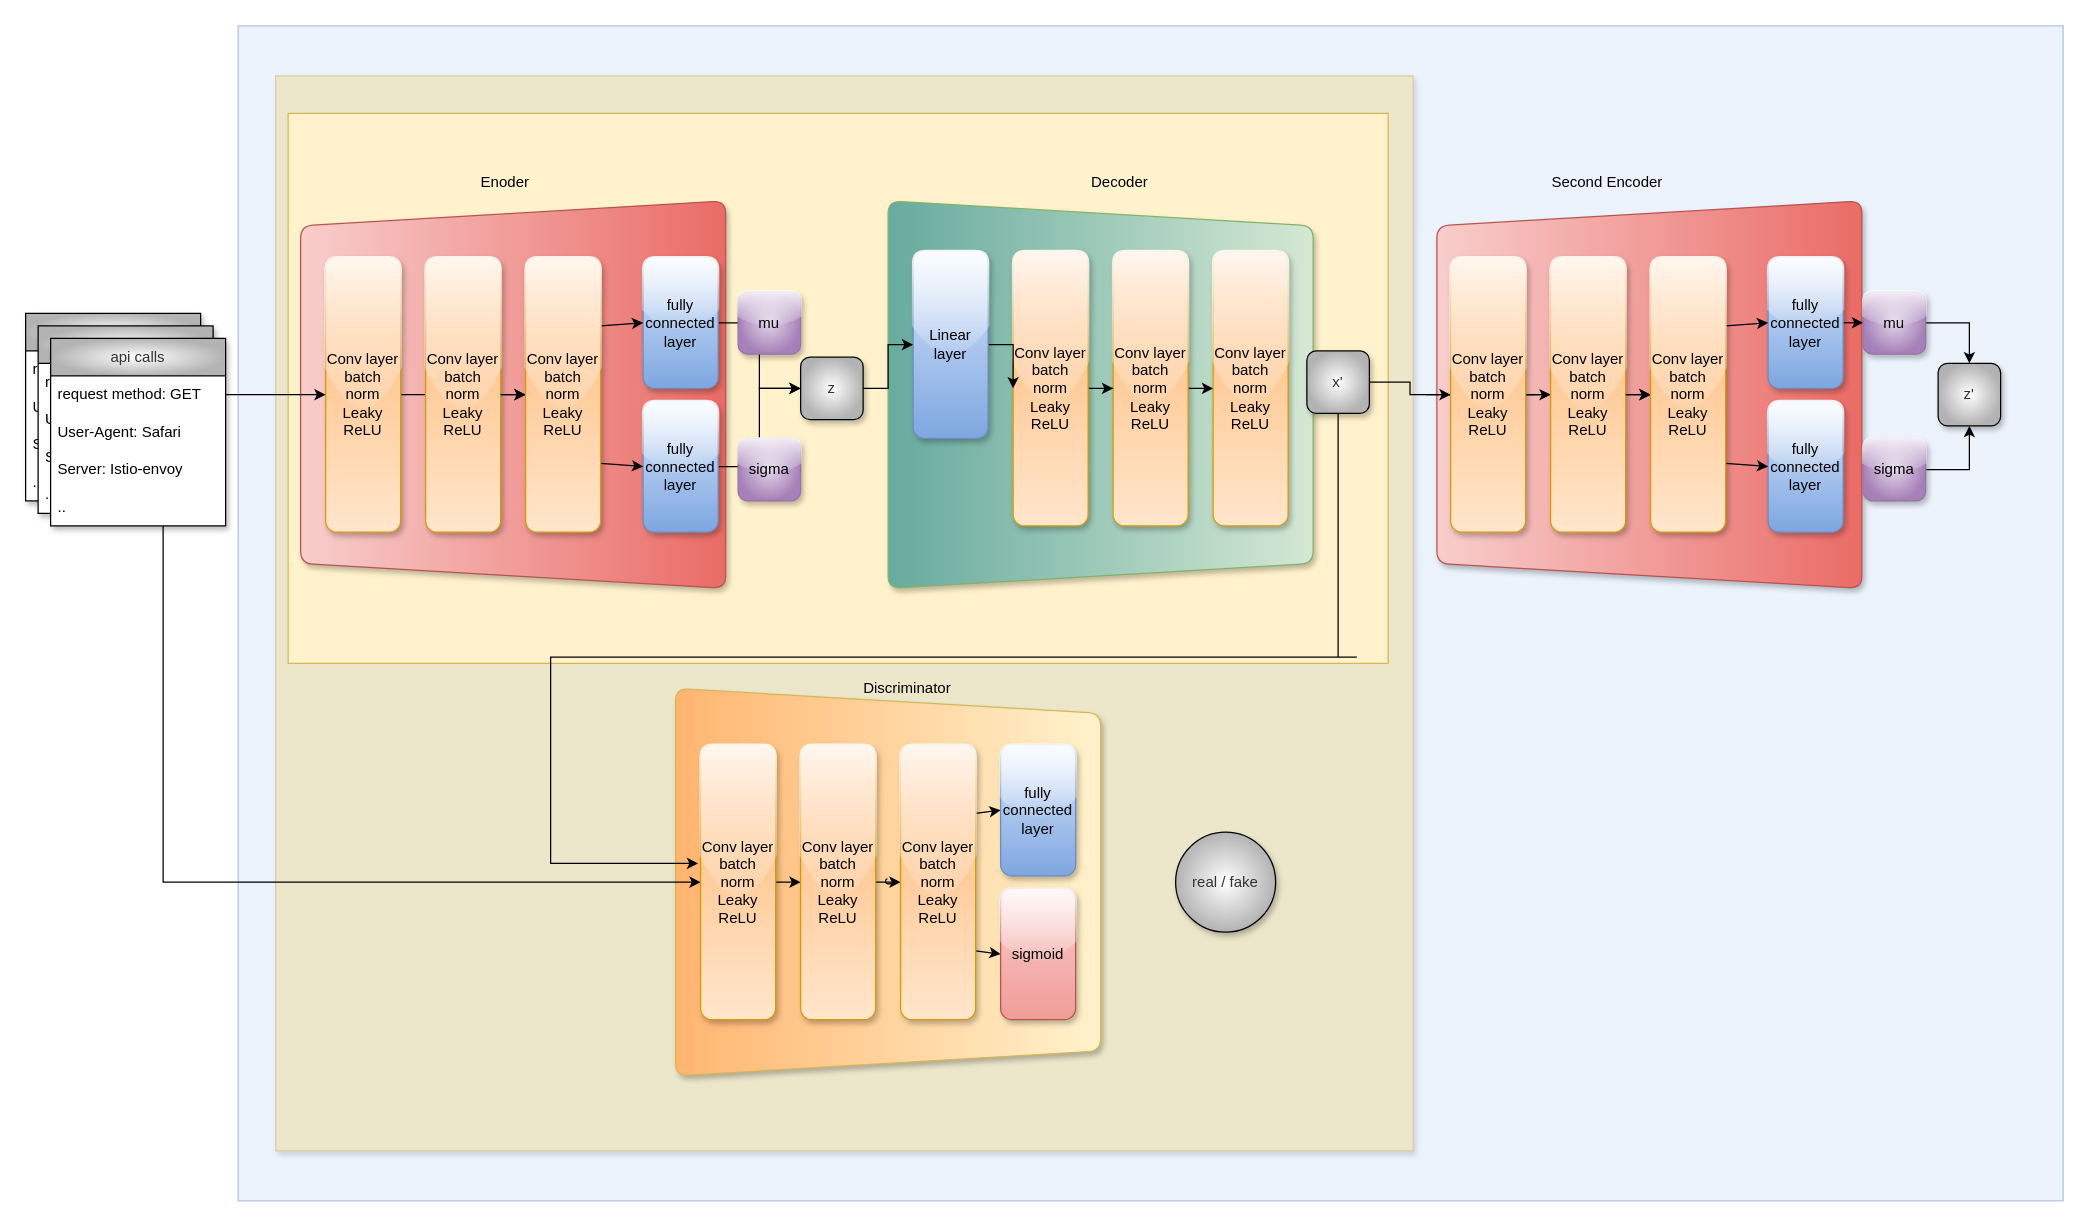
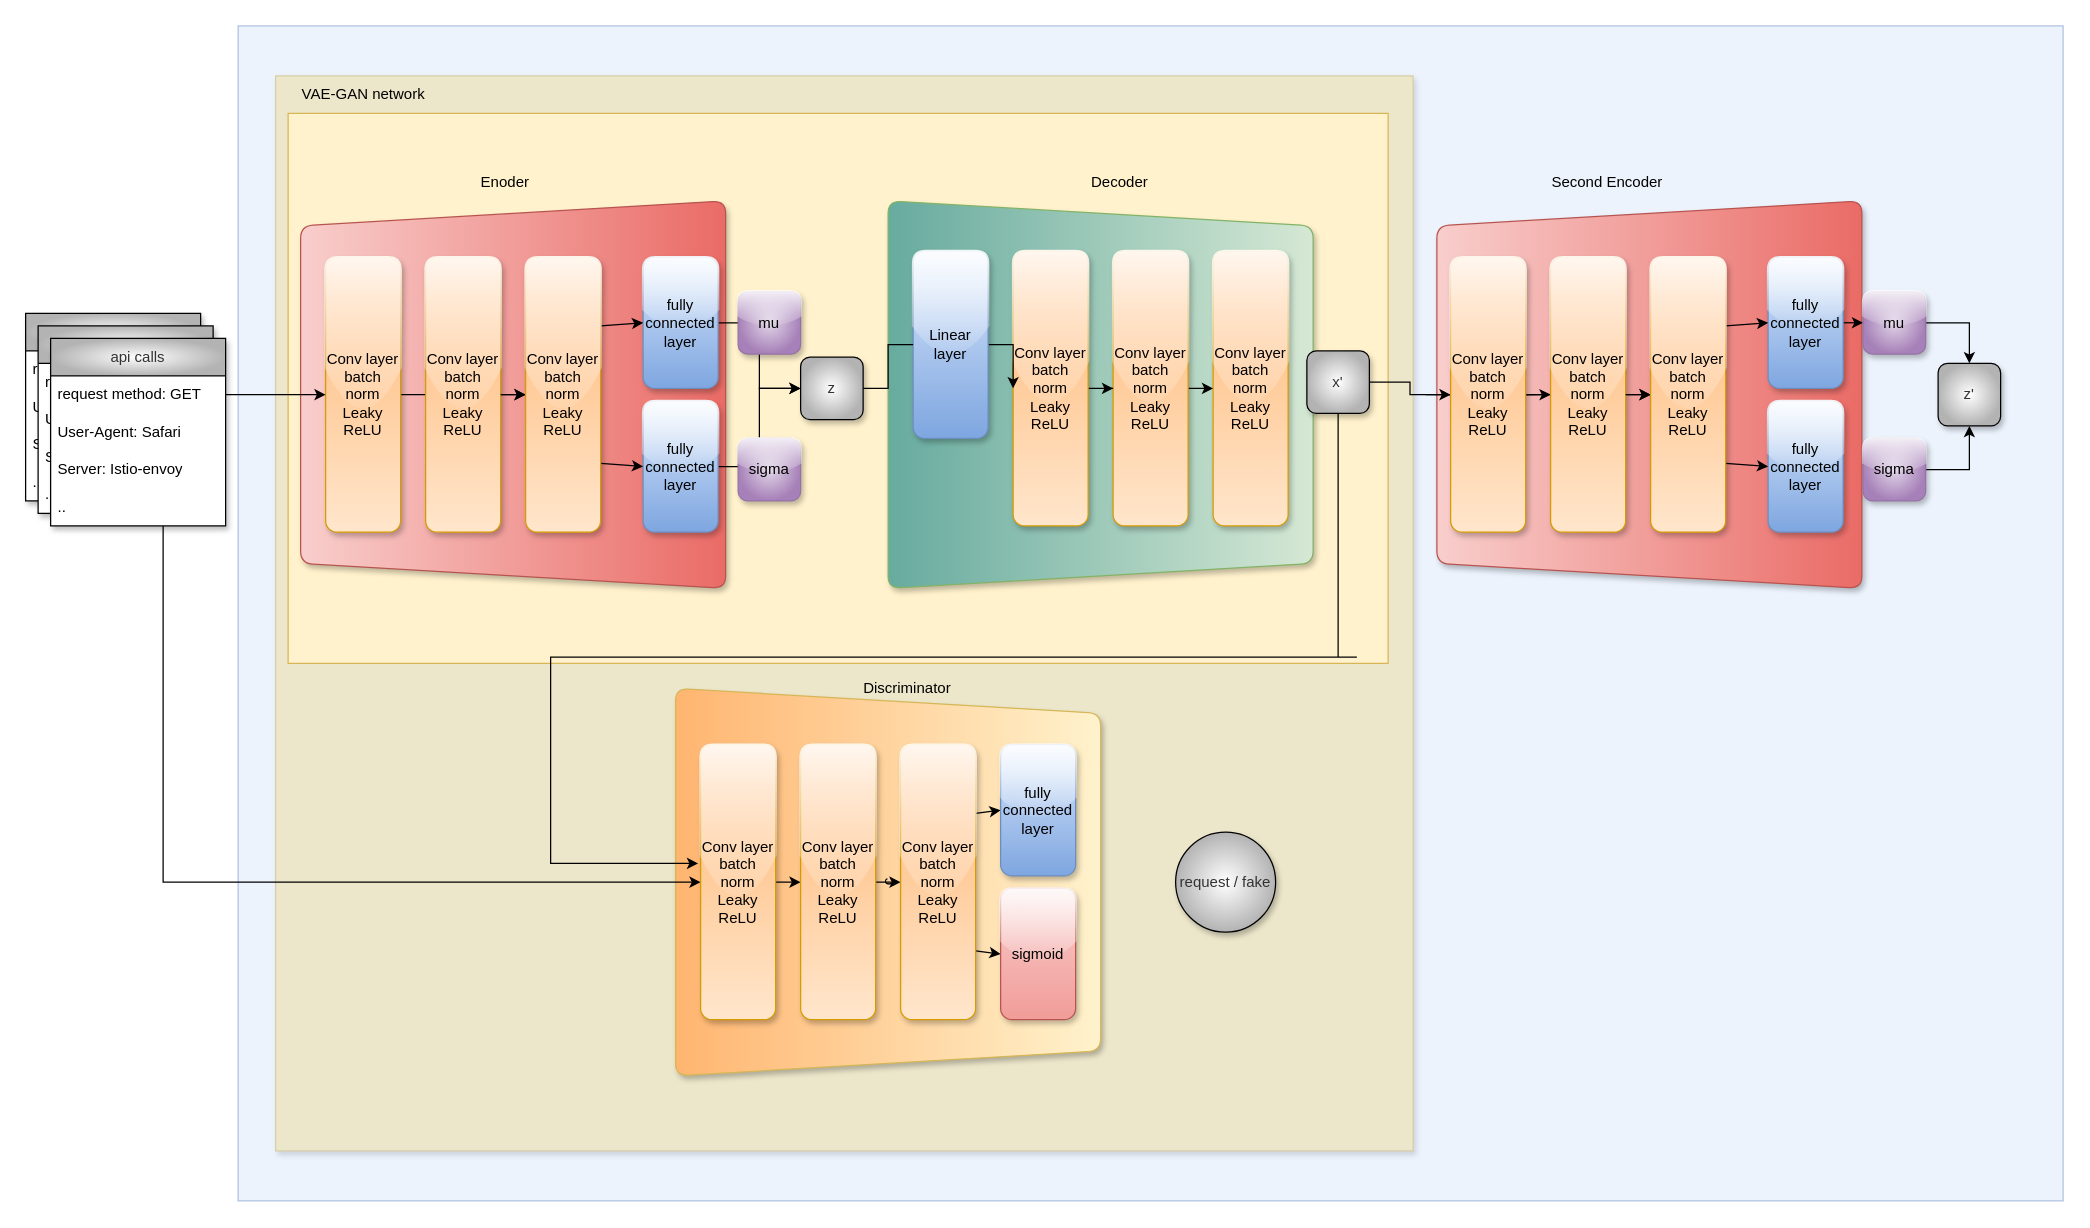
none -> (363, 94)
(903, 344) -> (906, 344)
(1226, 882) -> (1226, 882)
